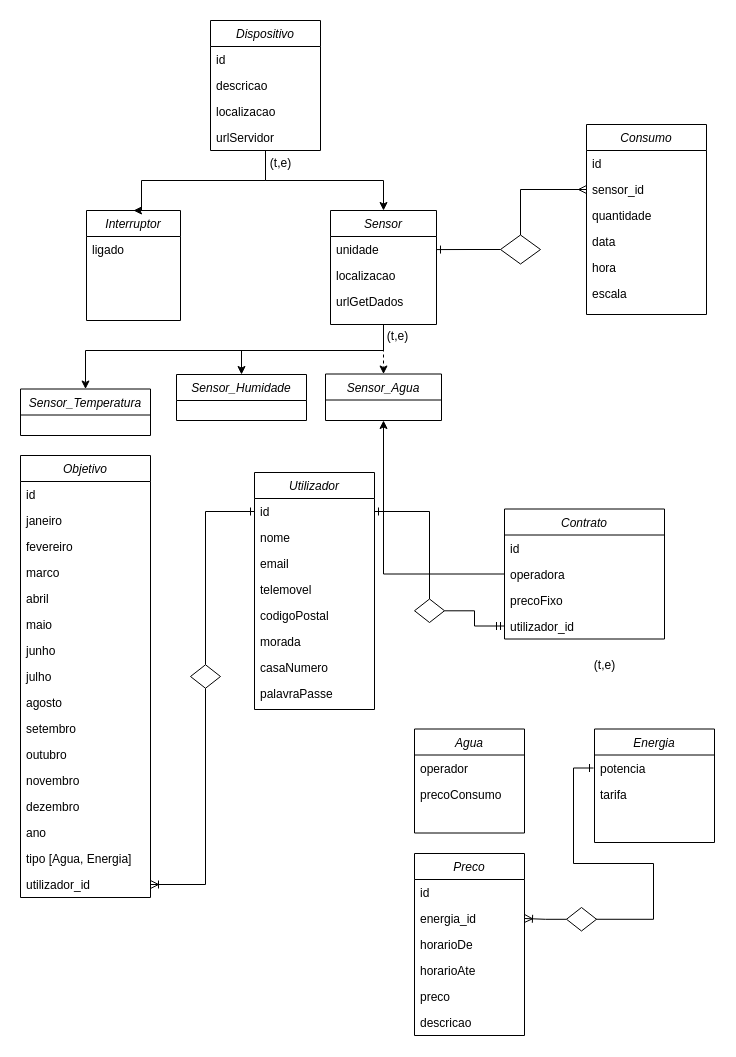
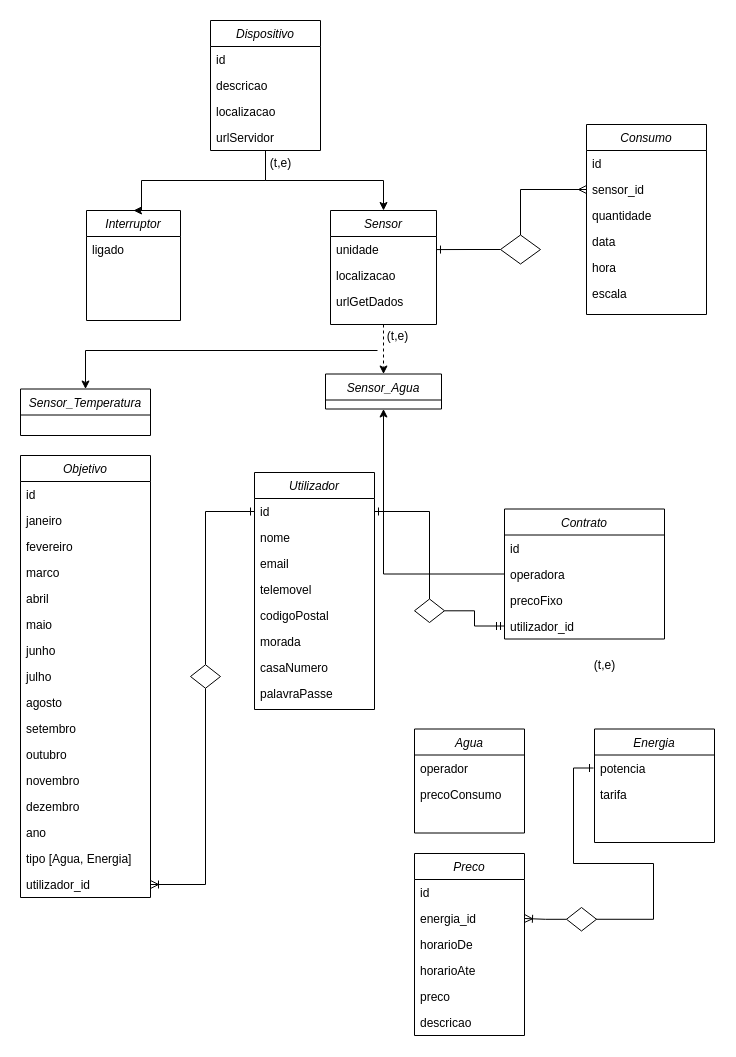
(242, 360) -> none
(384, 397) -> (384, 392)
(242, 398) -> none
